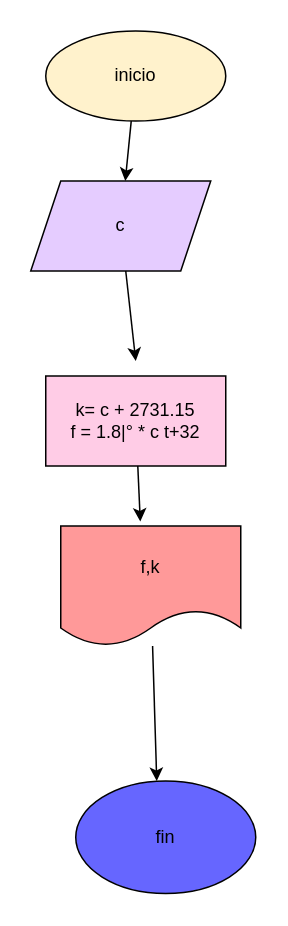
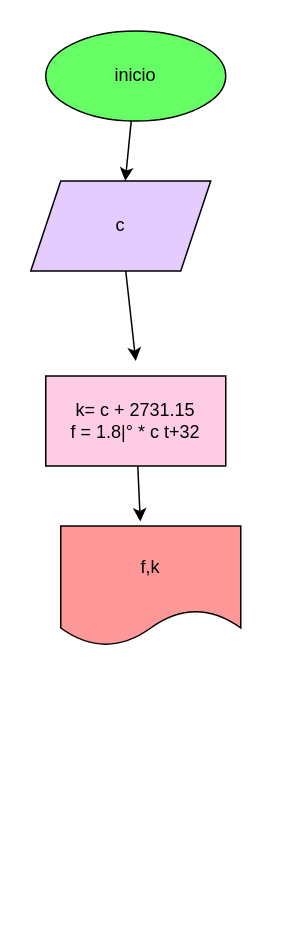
(136, 76) -> (136, 76)
(155, 708) -> none
(166, 837) -> none
